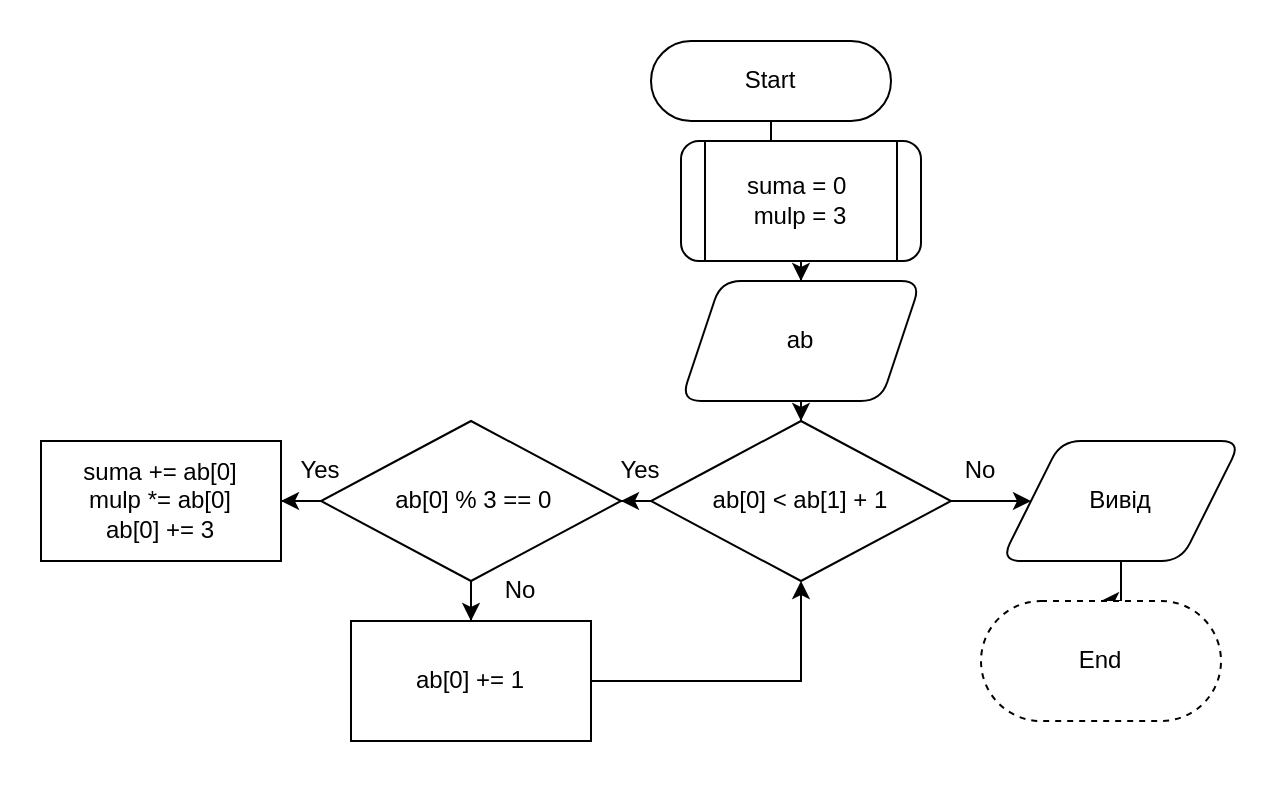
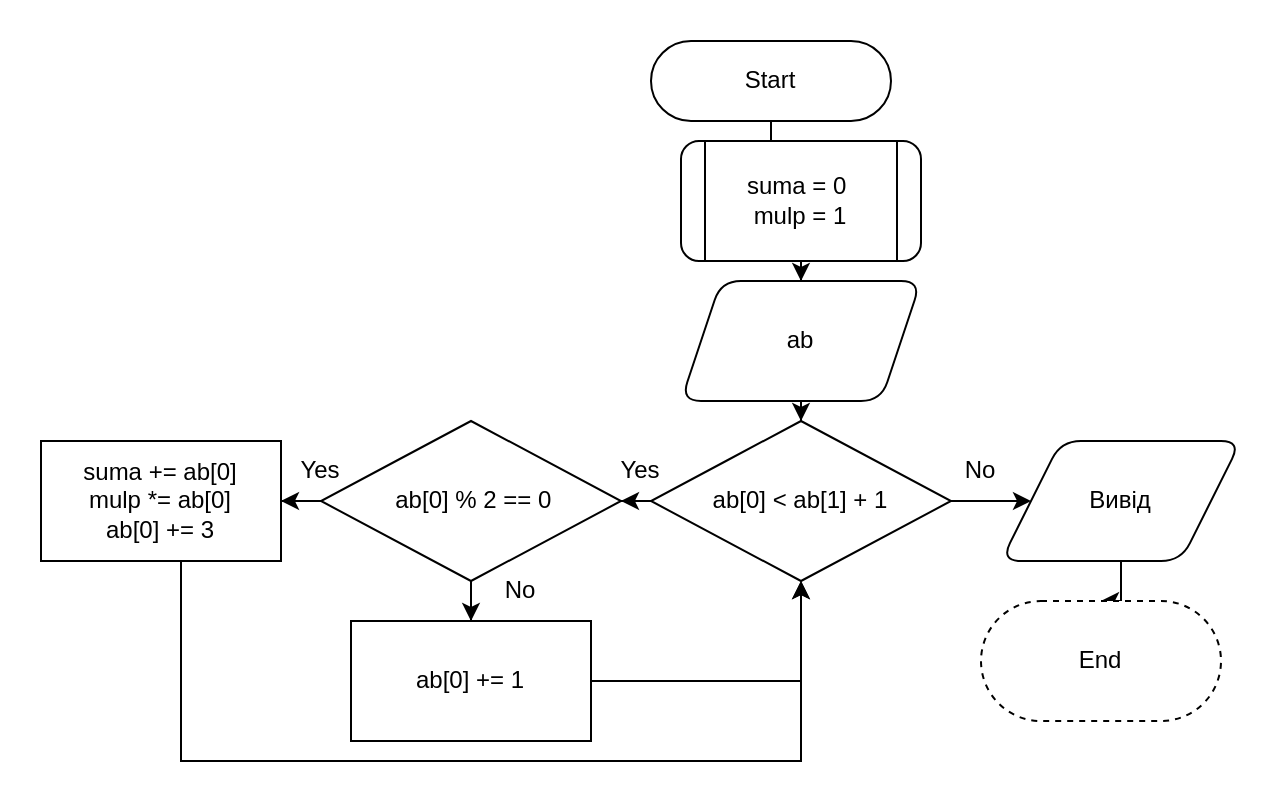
(801, 201) -> (801, 201)
(471, 501) -> (471, 501)
none -> (429, 761)
